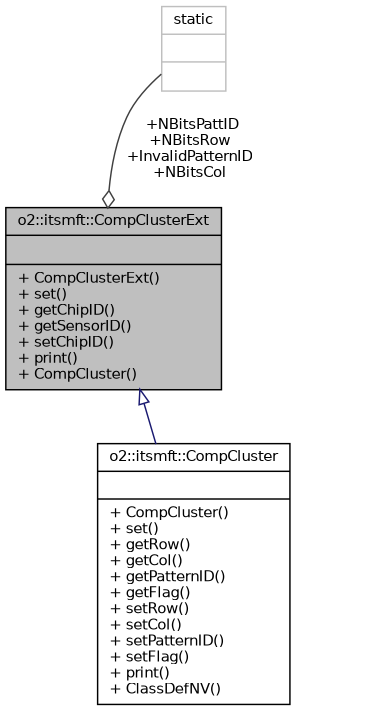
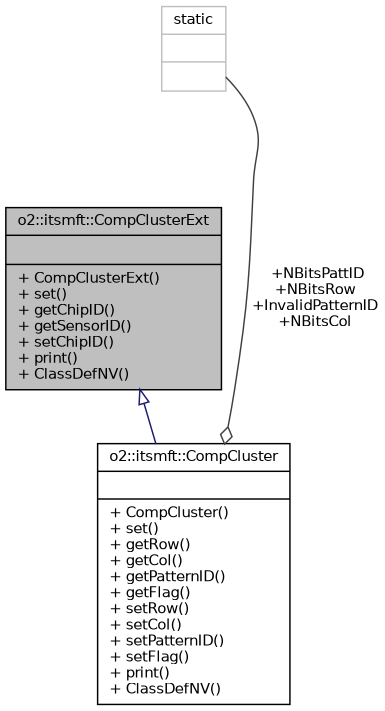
(123, 126) -> (250, 248)
(77, 374) -> (74, 374)
